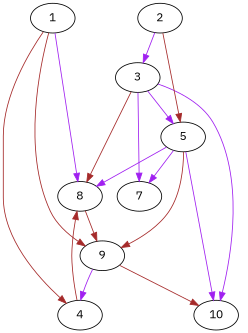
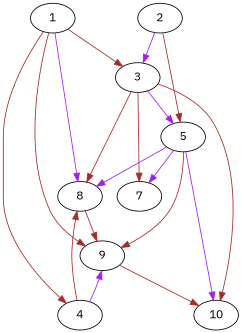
none -> (92, 46)
(139, 133) -> (139, 133)
(230, 172) -> (230, 172)
(88, 281) -> (95, 290)
